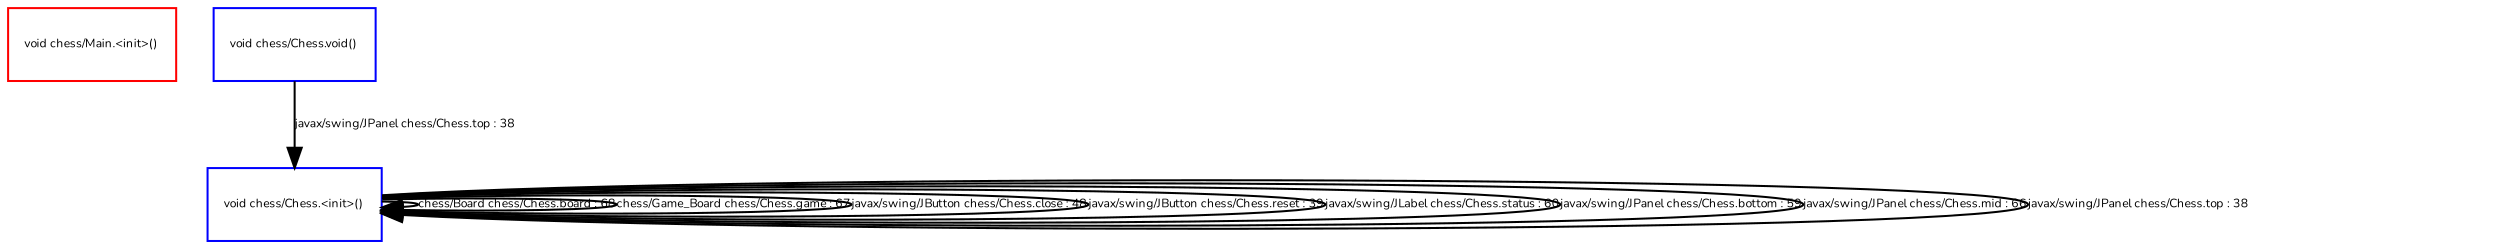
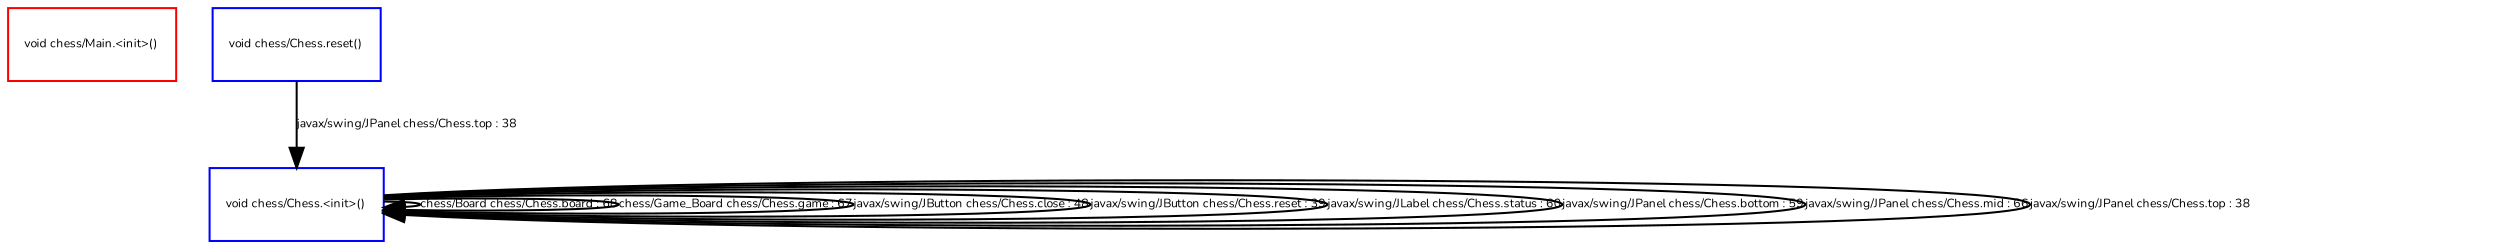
(295, 45) -> (297, 45)
